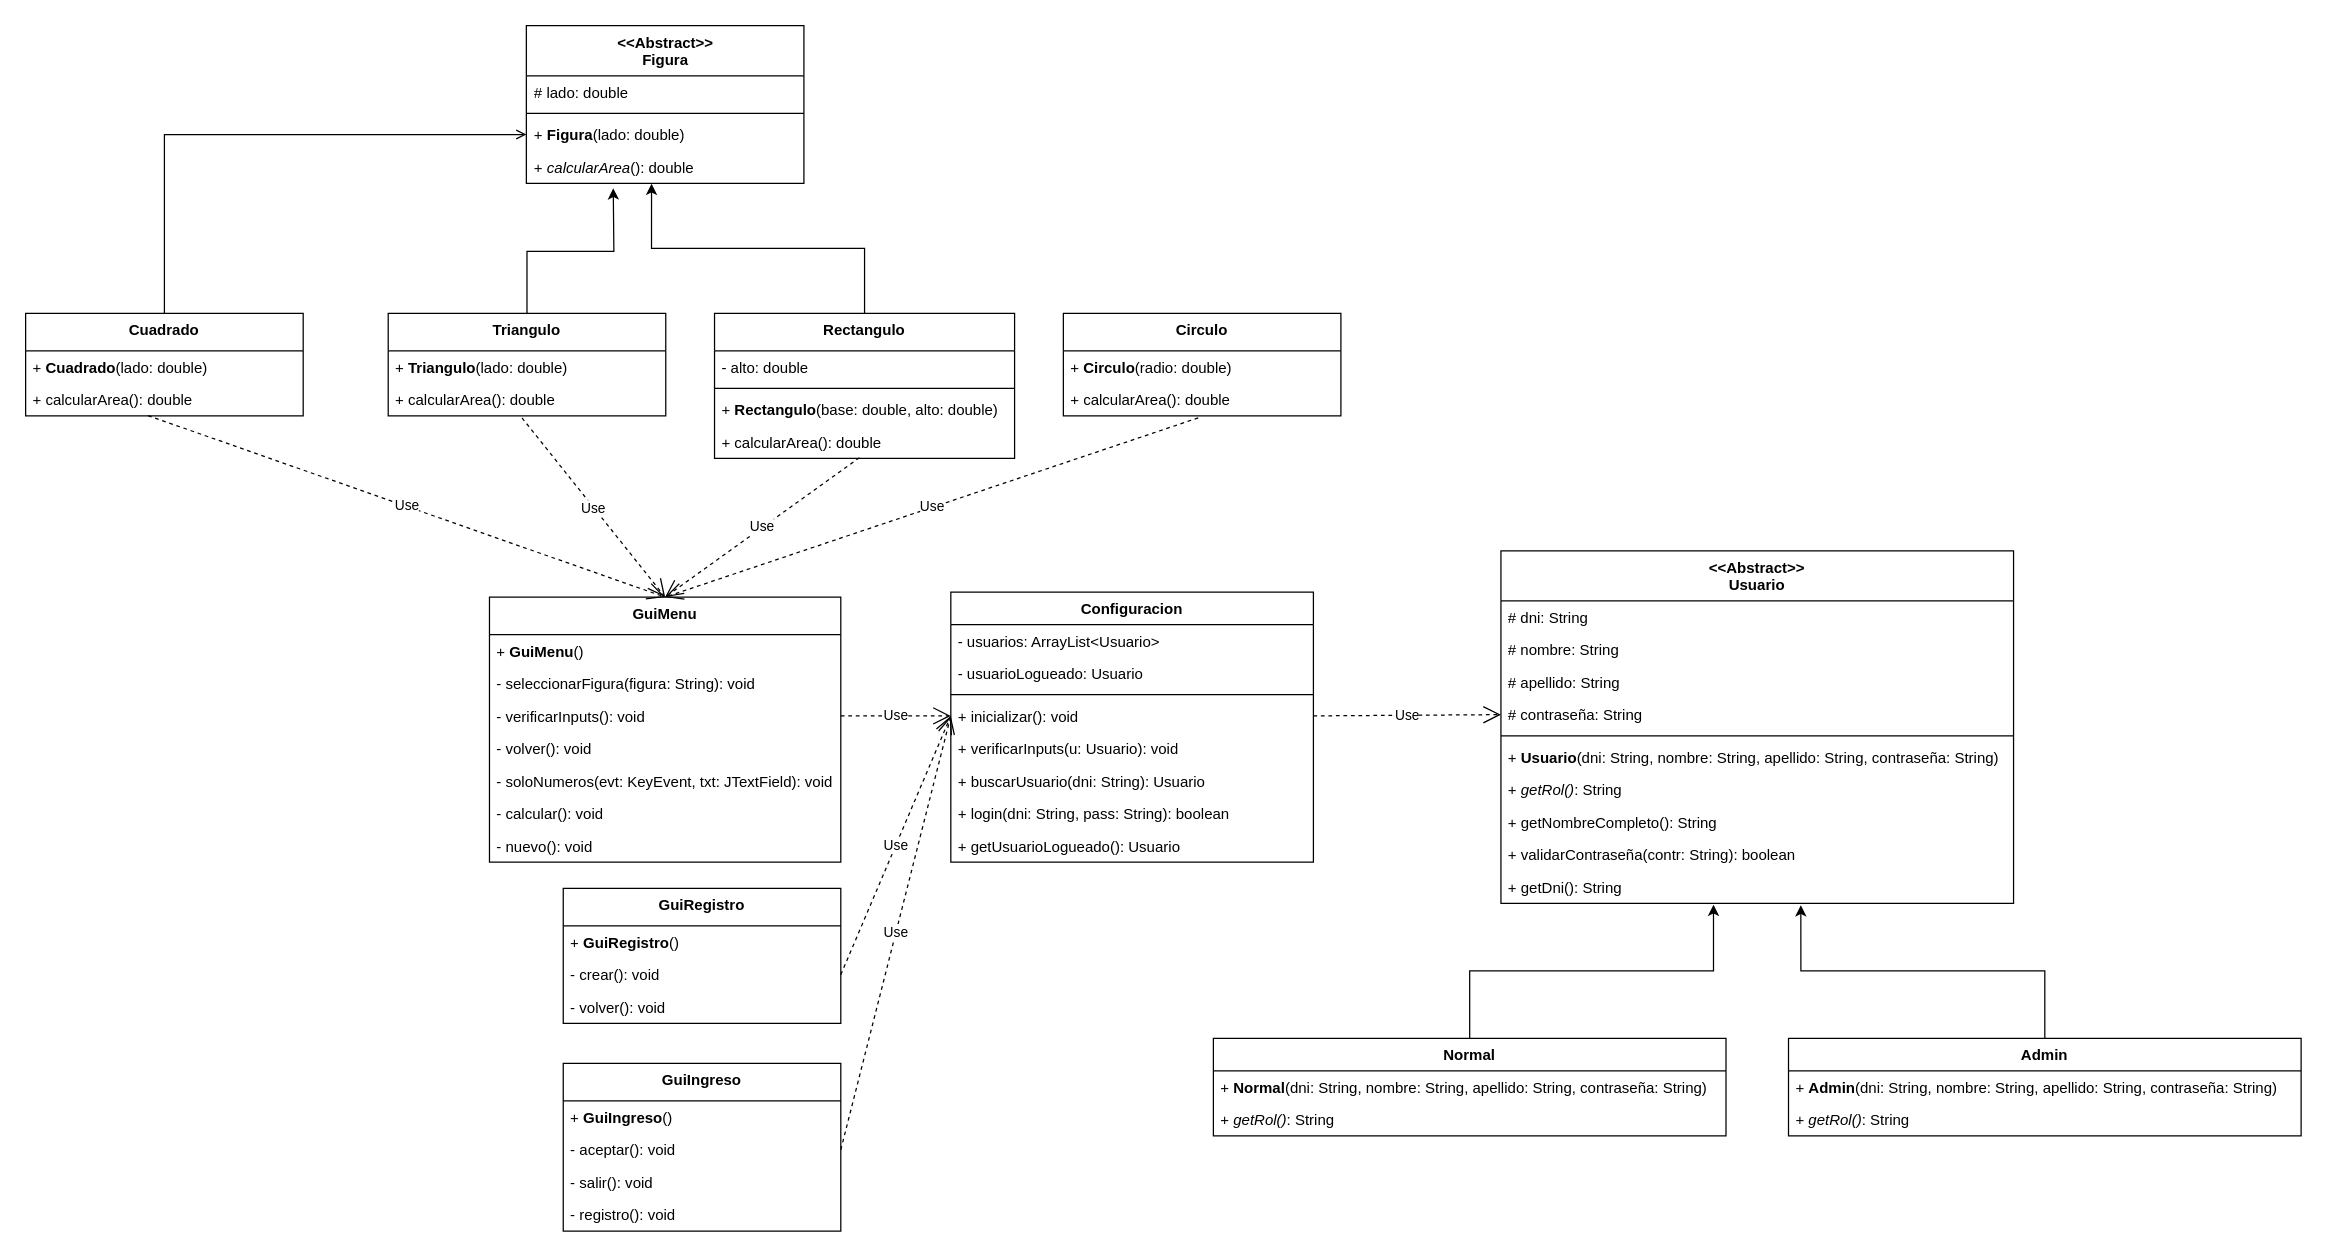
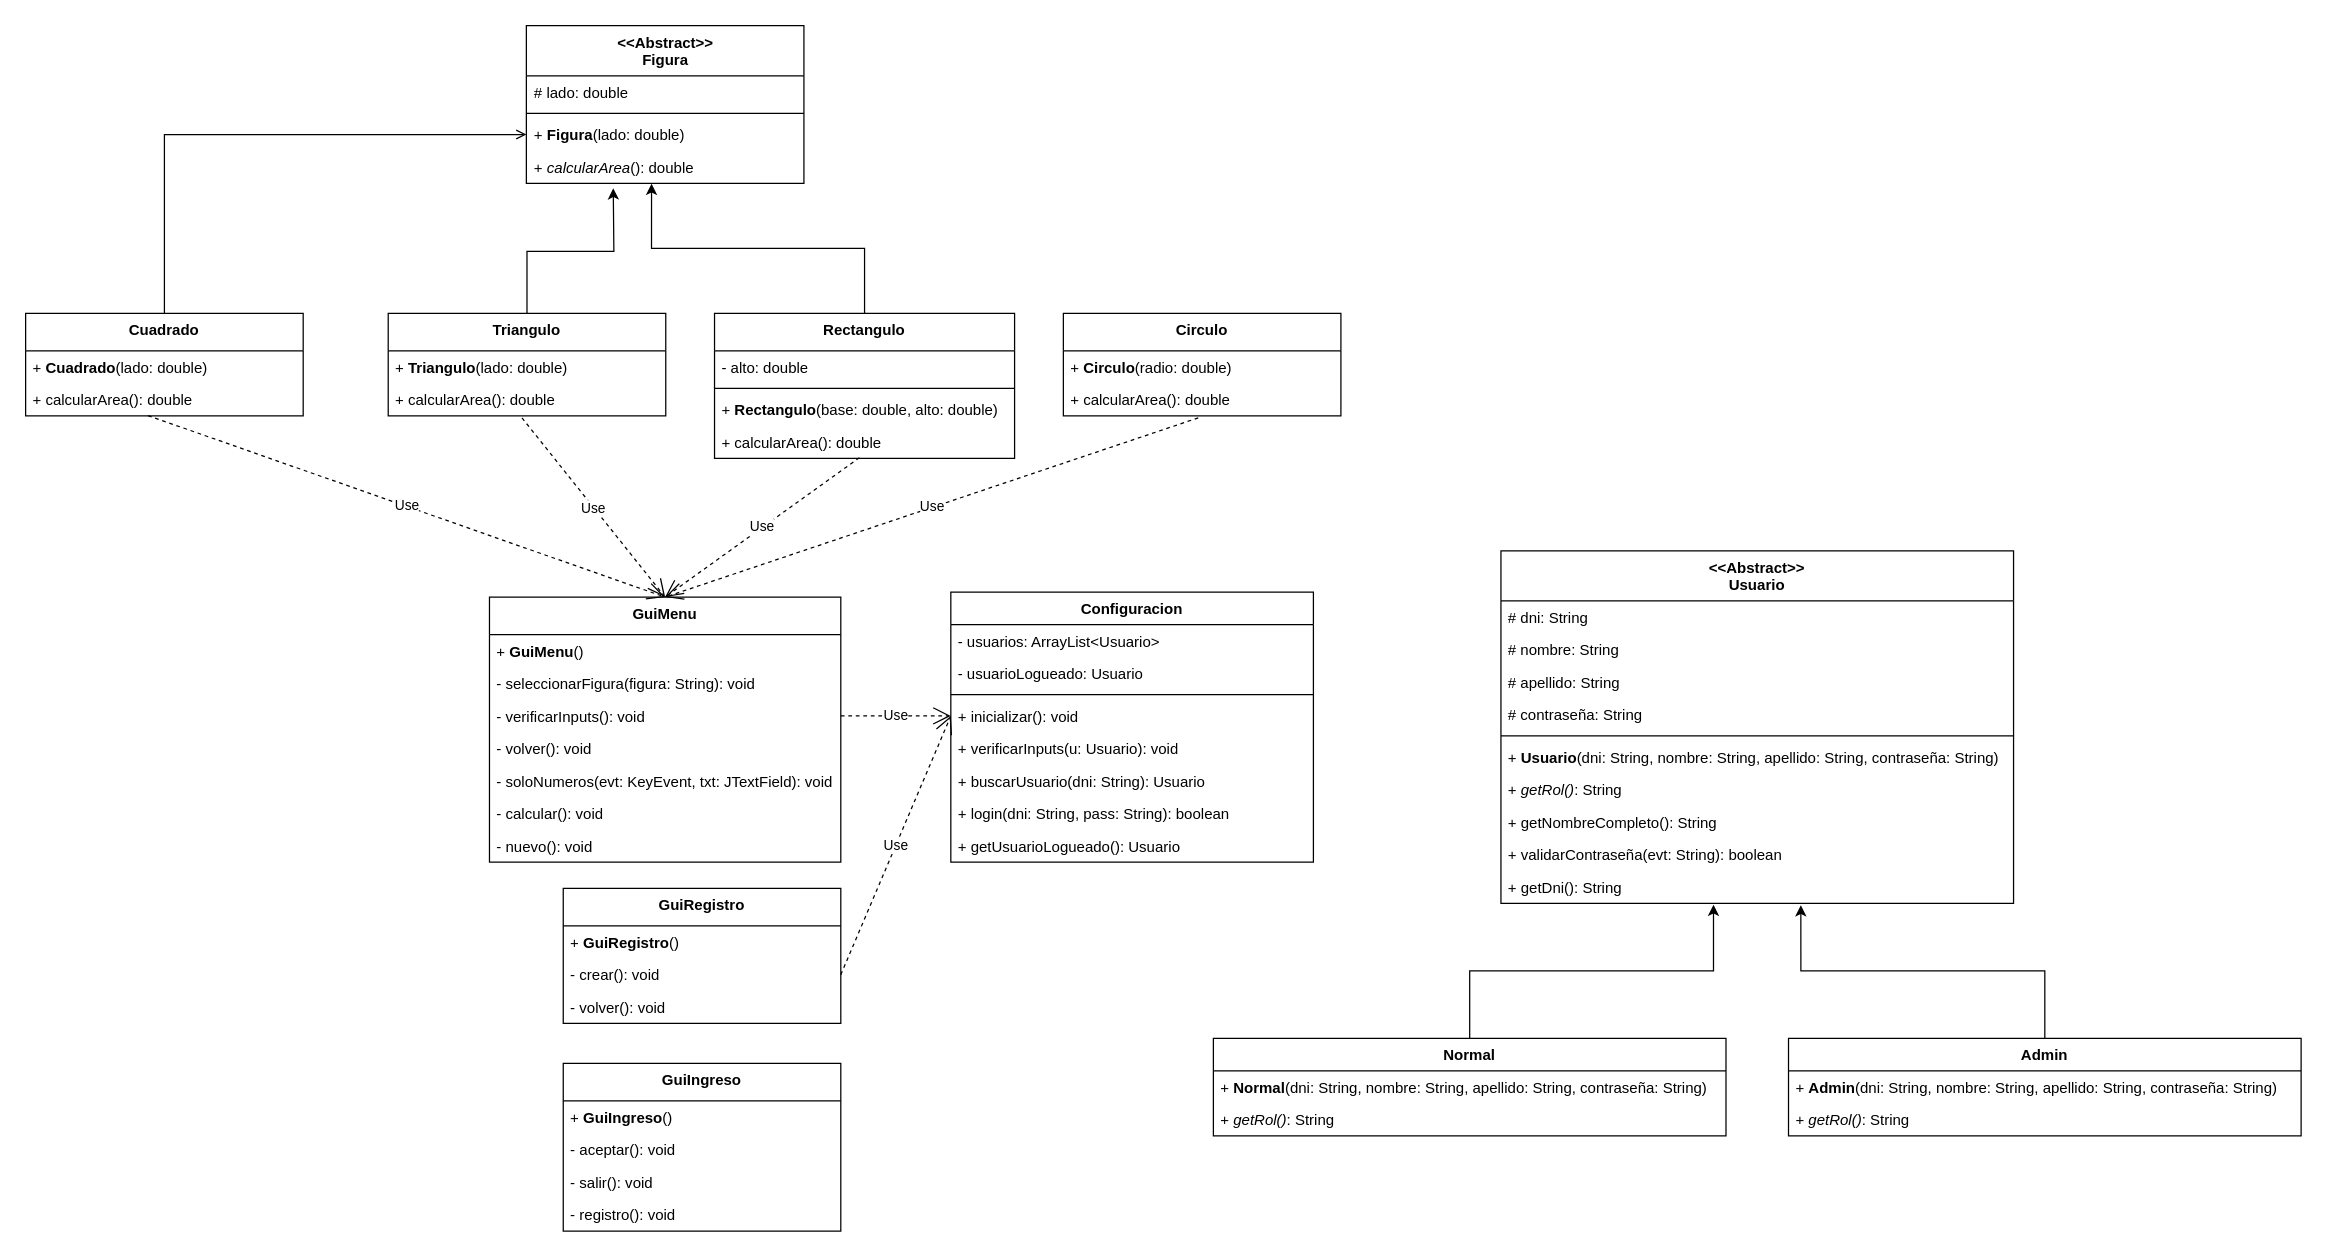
(1406, 715) -> none
(1671, 856) -> (1663, 856)
(895, 936) -> none
